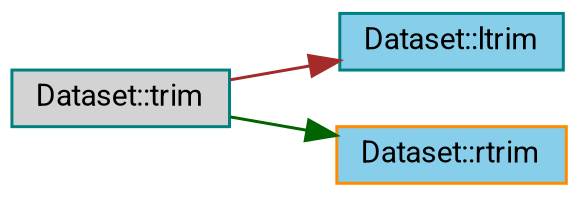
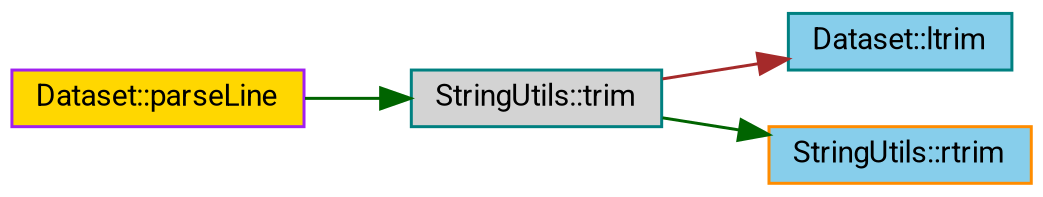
(121, 98) -> (536, 98)
none -> (158, 98)
(452, 155) -> (900, 155)
